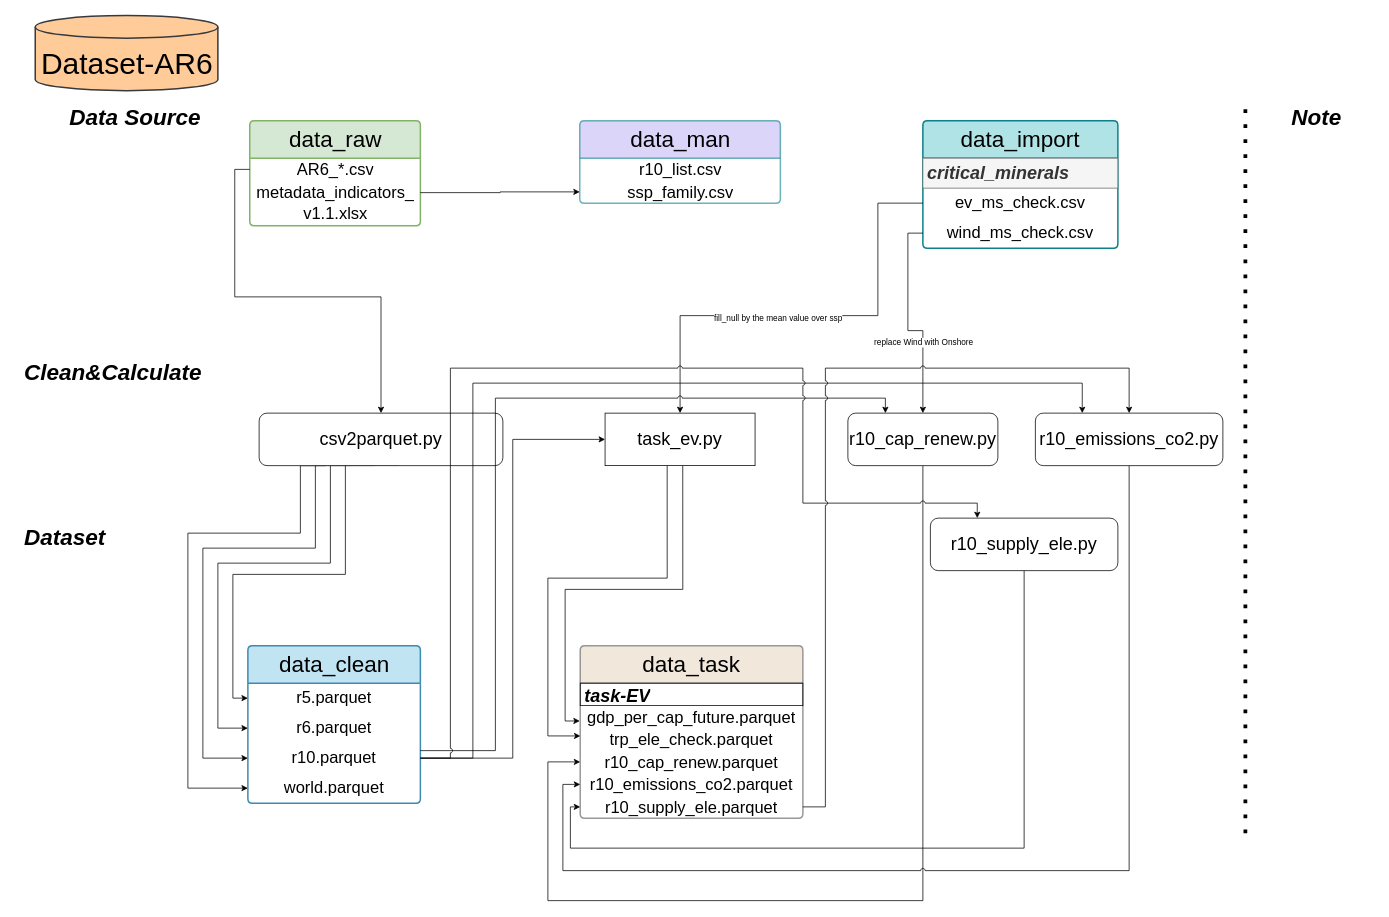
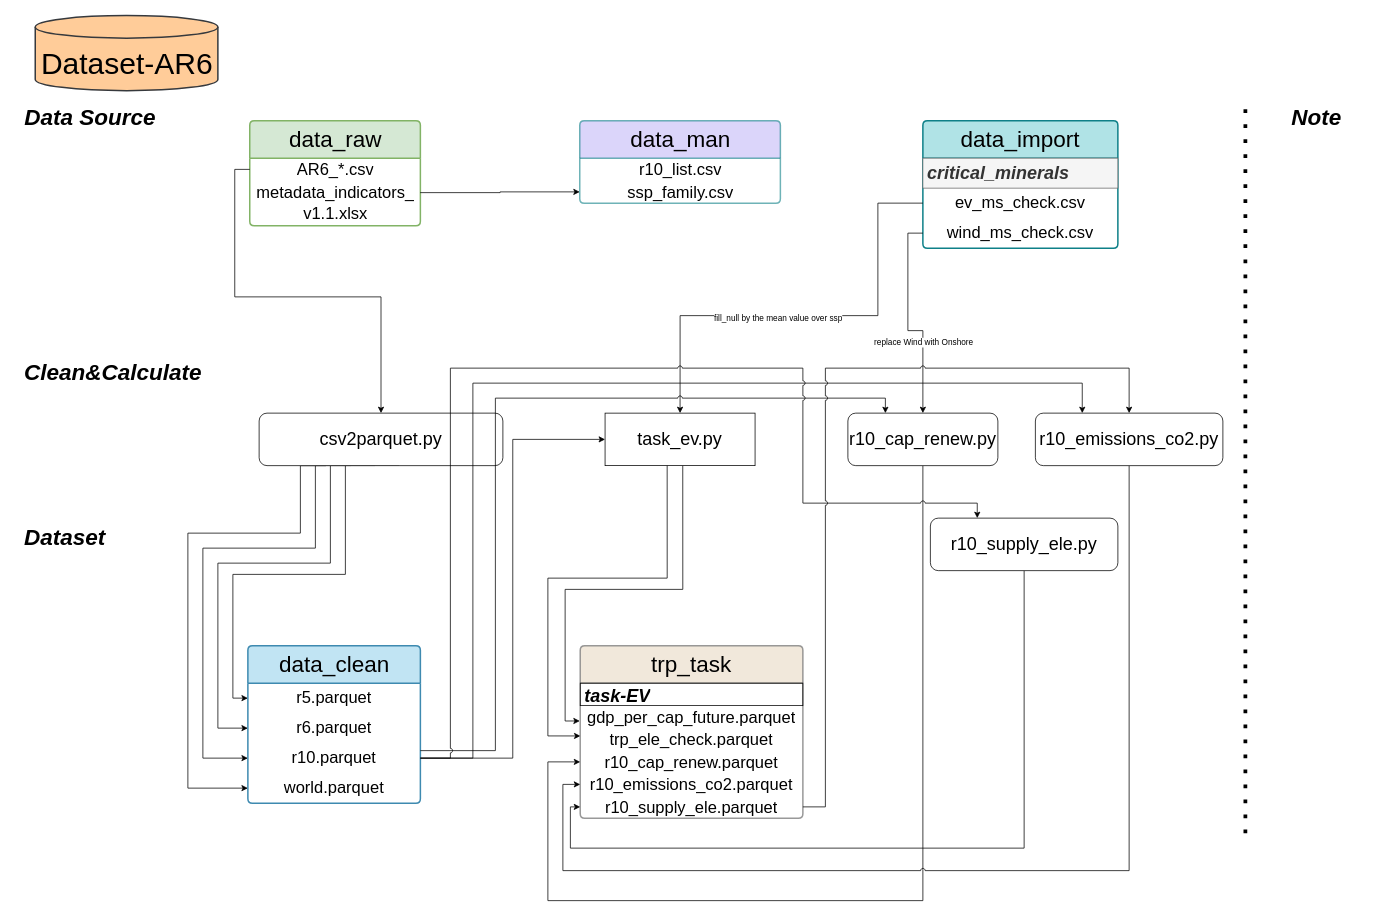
(135, 117) -> (90, 117)
(692, 664) -> (692, 664)
